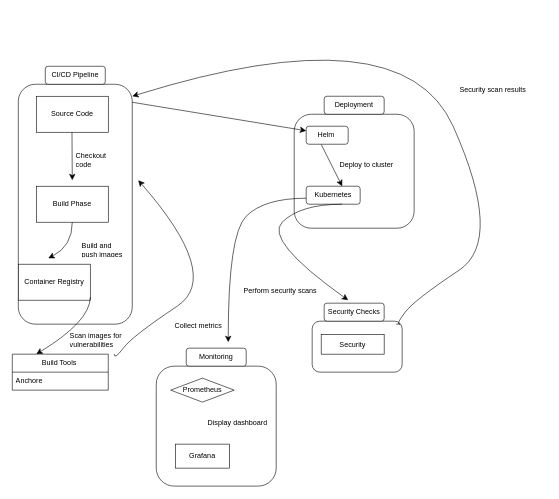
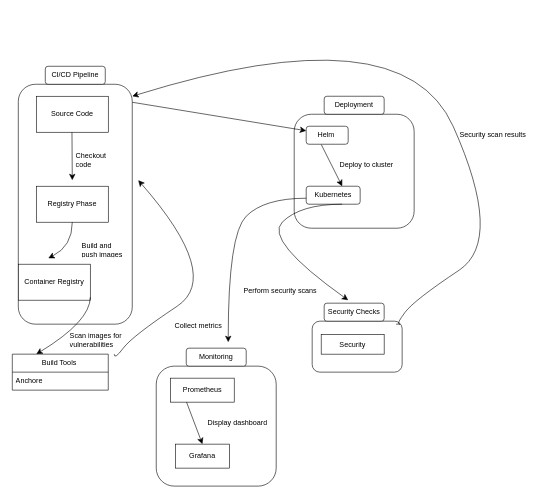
(501, 90) -> (501, 135)
(72, 204) -> (72, 204)
(203, 390) -> (203, 390)
none -> (194, 421)
